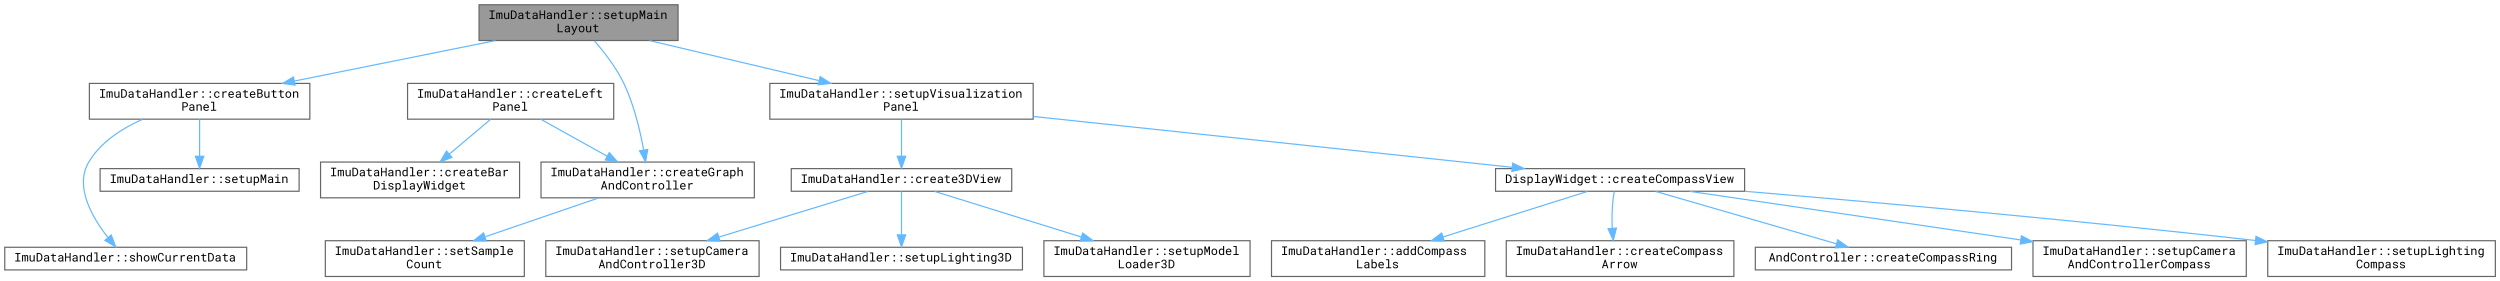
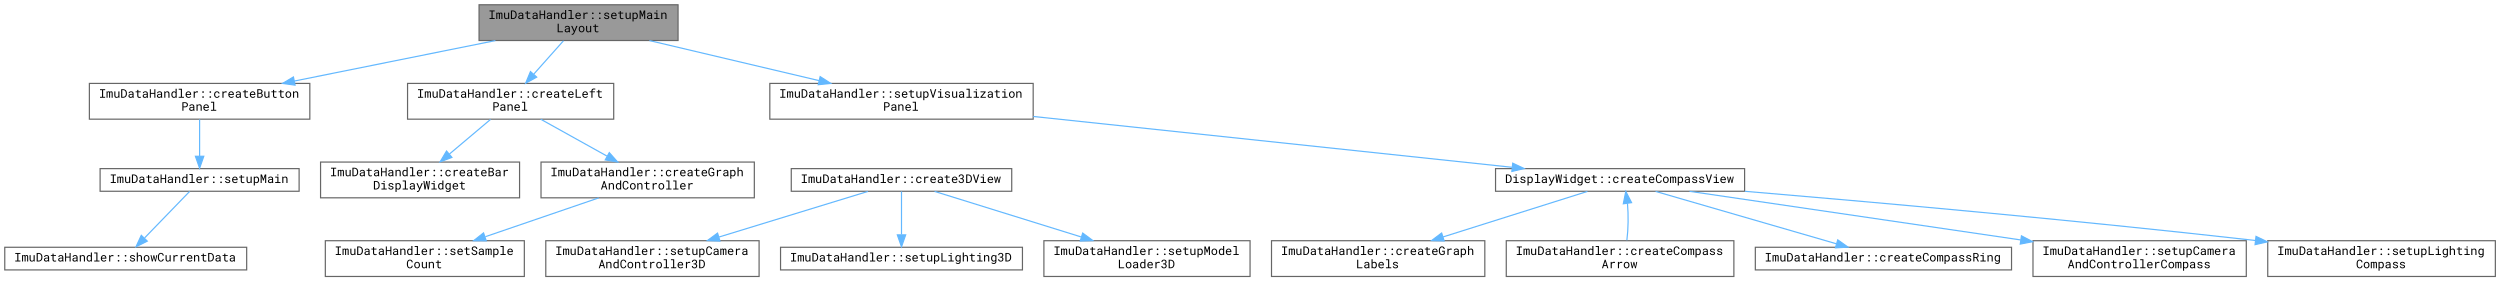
(627, 91) -> (549, 57)
(901, 138) -> none
(86, 168) -> (167, 215)
(1612, 210) -> (1628, 222)
(1378, 259) -> (1378, 259)
(1883, 259) -> (1883, 259)
